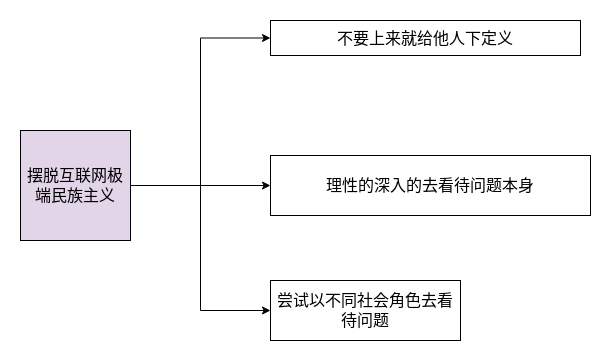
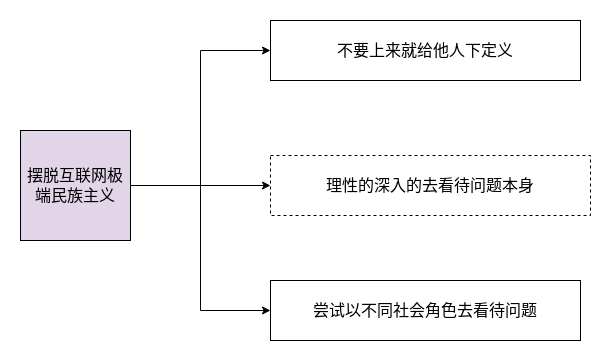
(426, 38) -> (426, 51)
(431, 186) -> (431, 186)
(366, 311) -> (426, 311)
